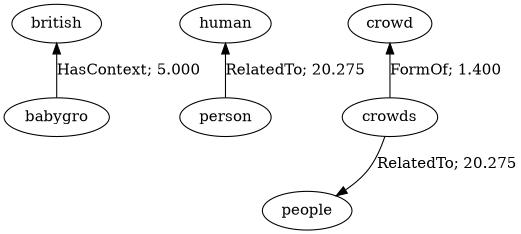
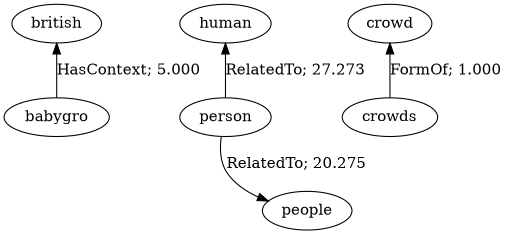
(295, 70) -> (295, 70)
(446, 70) -> (446, 70)
(370, 167) -> (228, 174)
